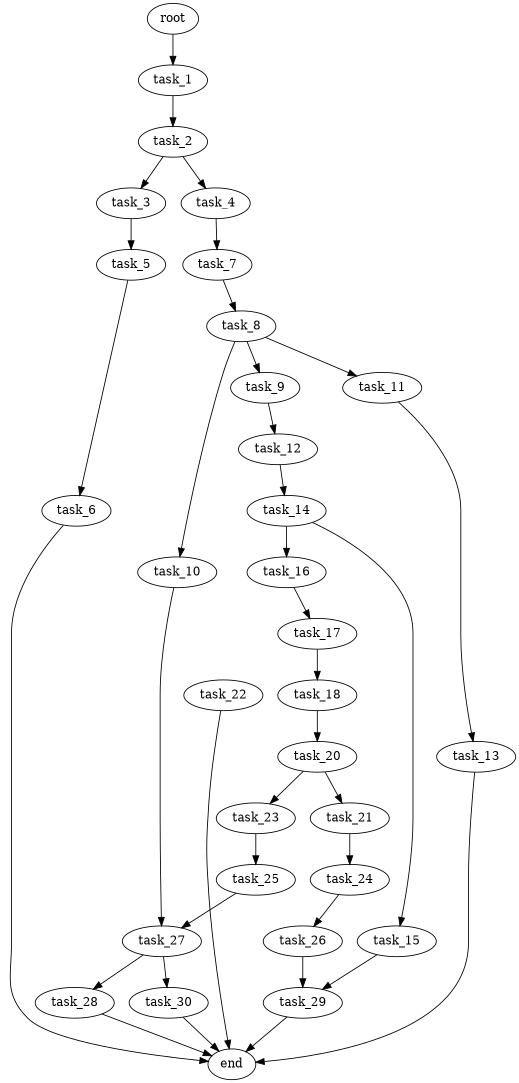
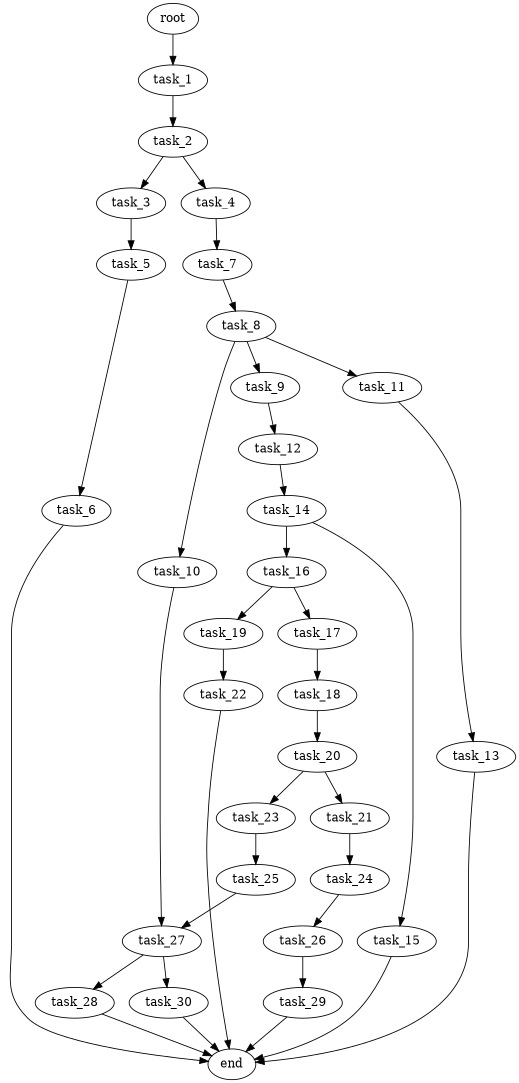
none -> (223, 634)
(354, 970) -> (341, 1024)
